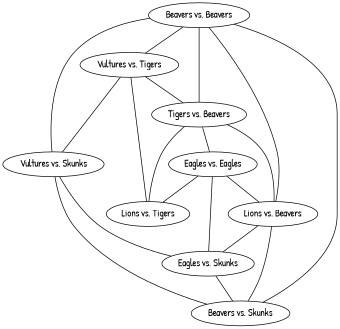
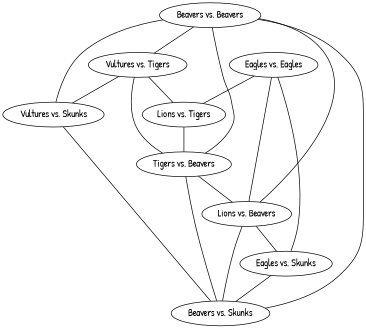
(206, 140) -> (199, 239)
(106, 230) -> none
